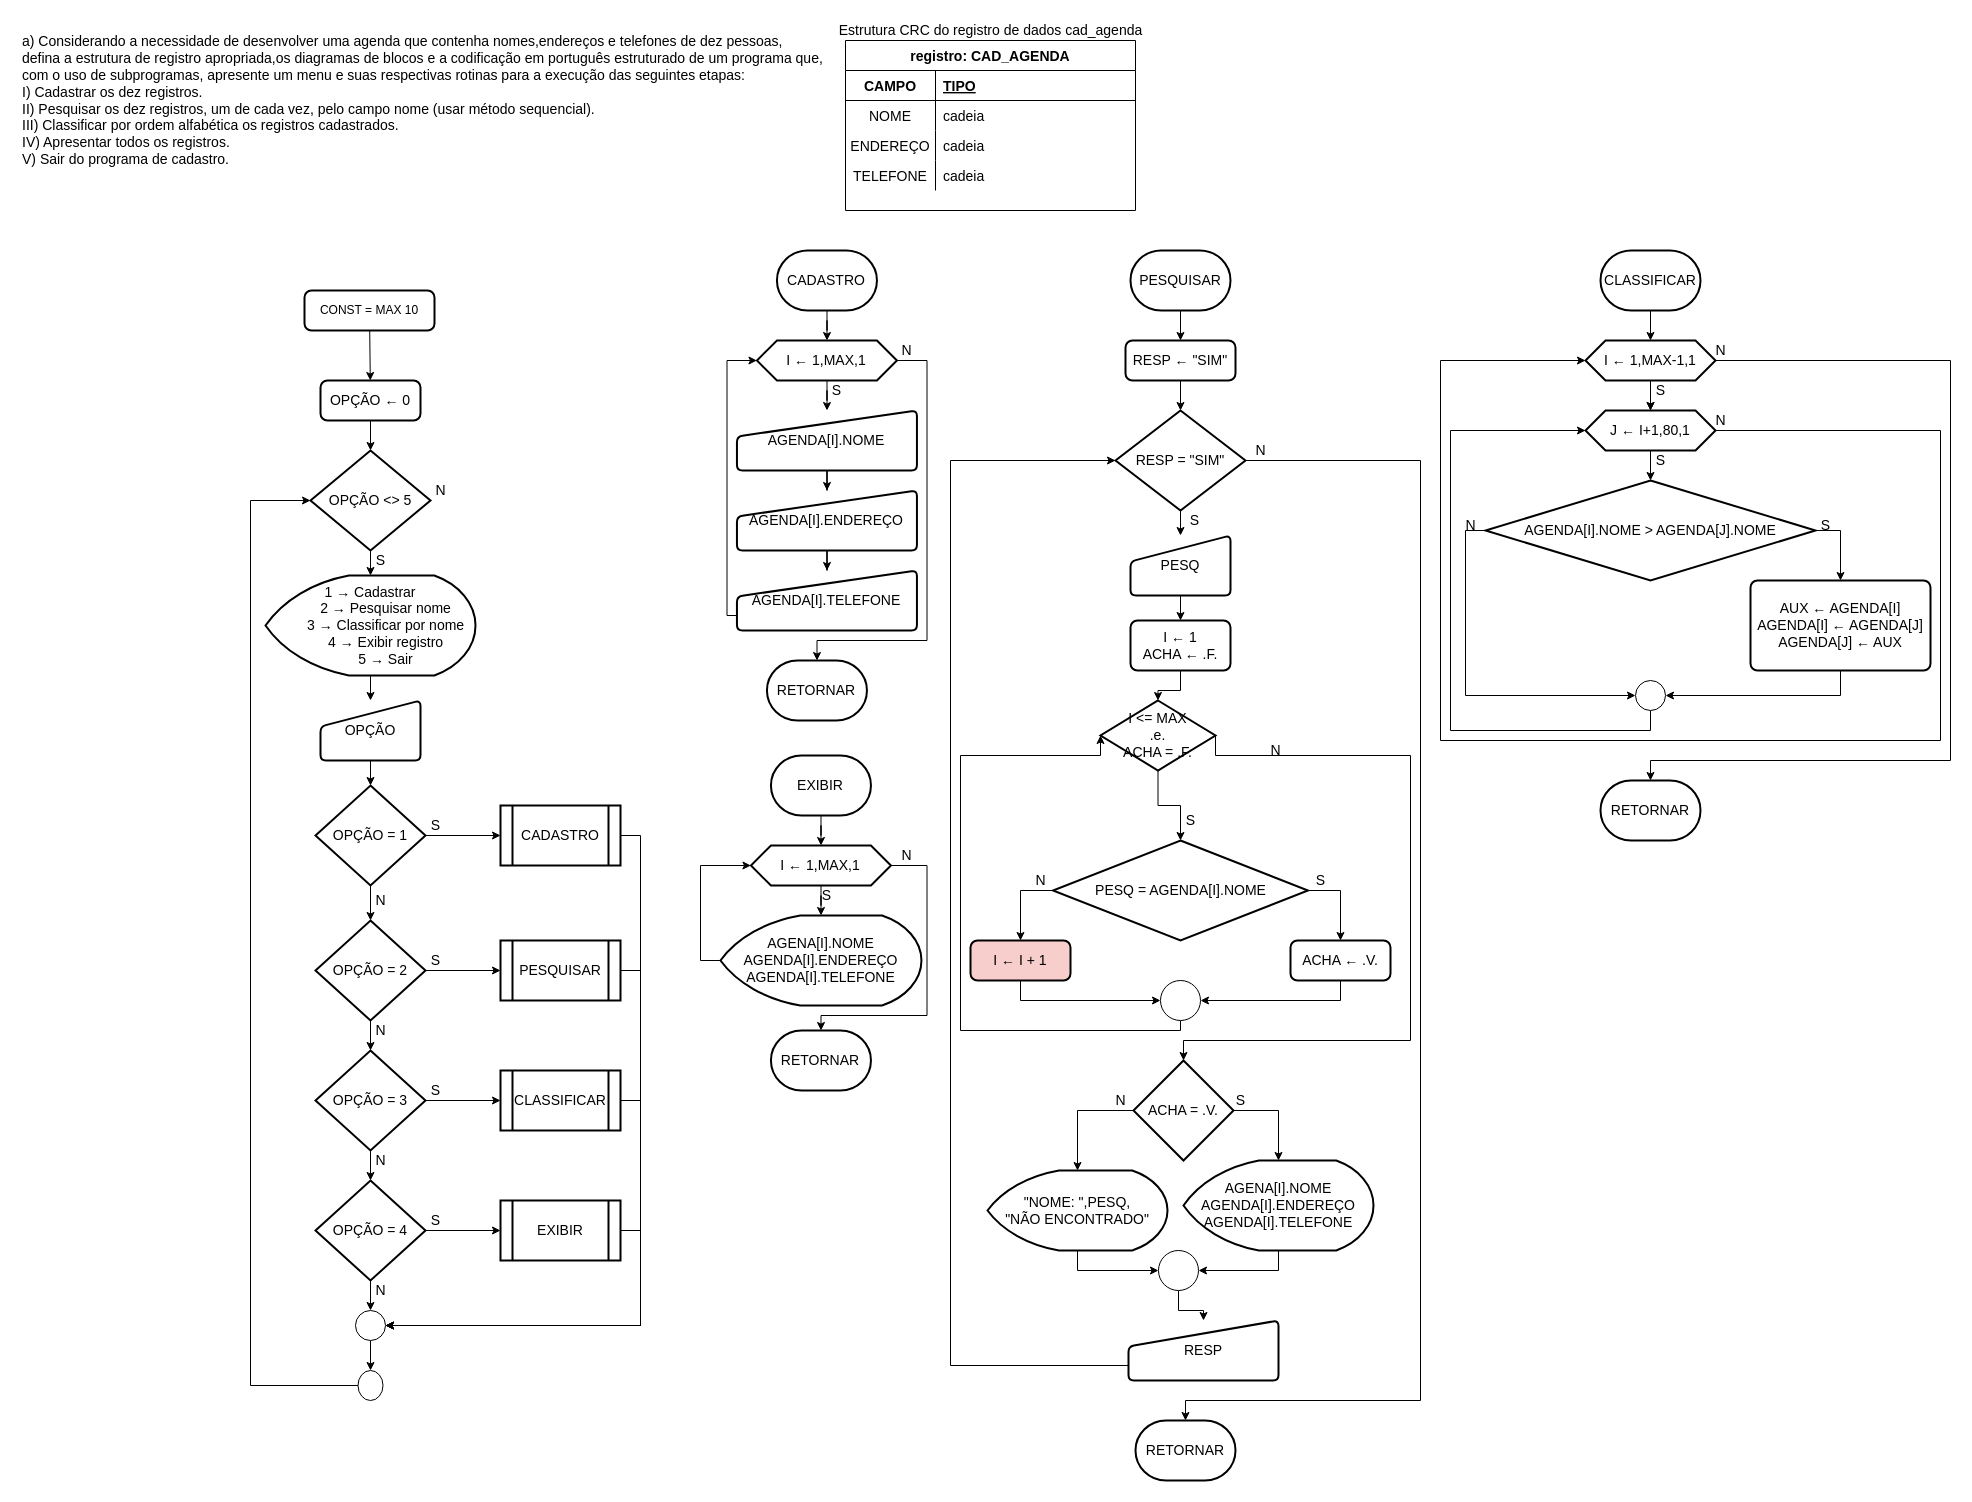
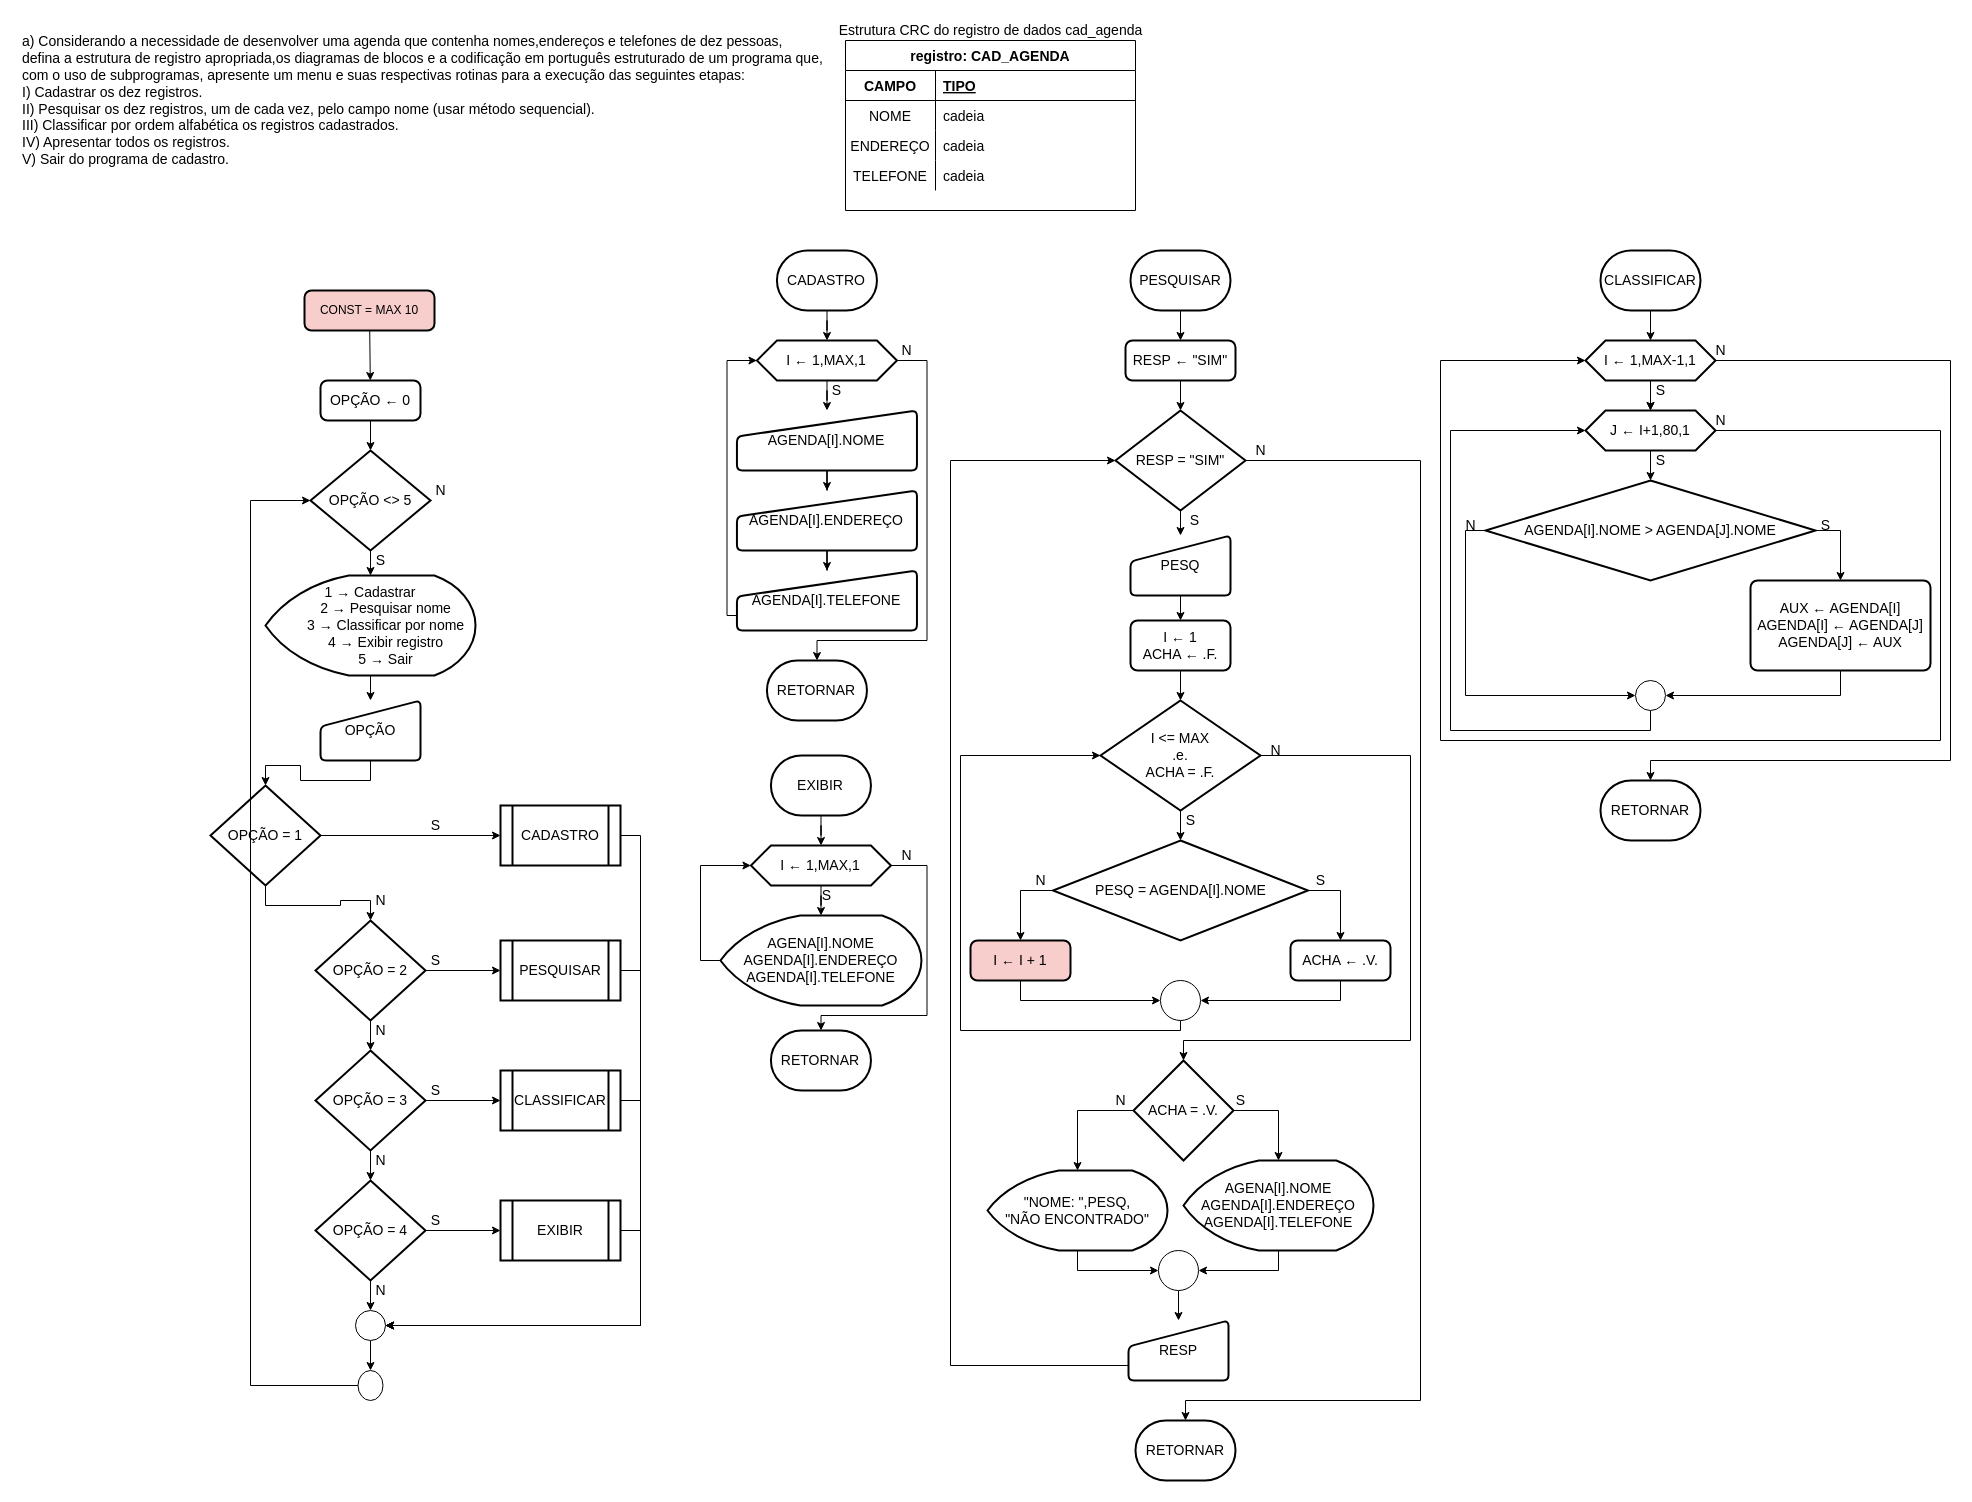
(370, 311) -> (370, 311)
(1158, 736) -> (1181, 756)
(371, 836) -> (266, 836)
(1204, 1351) -> (1179, 1351)
